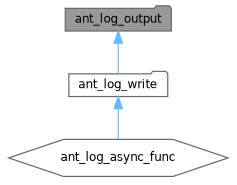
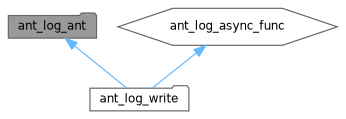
(118, 20) -> (52, 27)
(118, 124) -> (174, 70)
